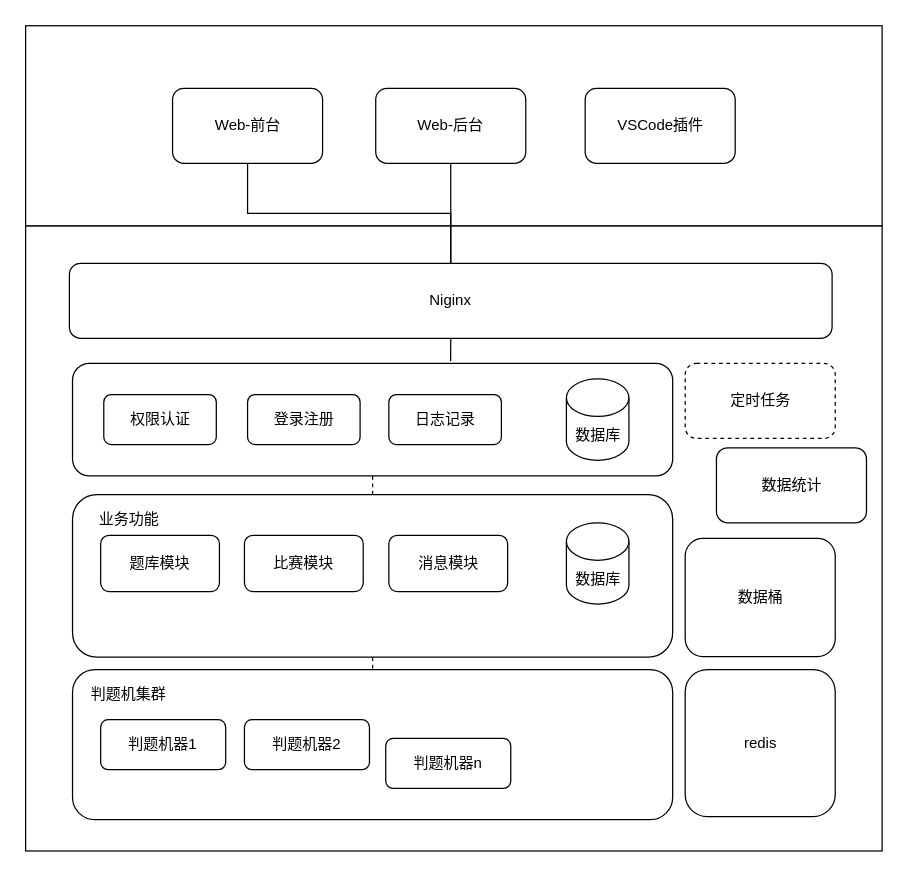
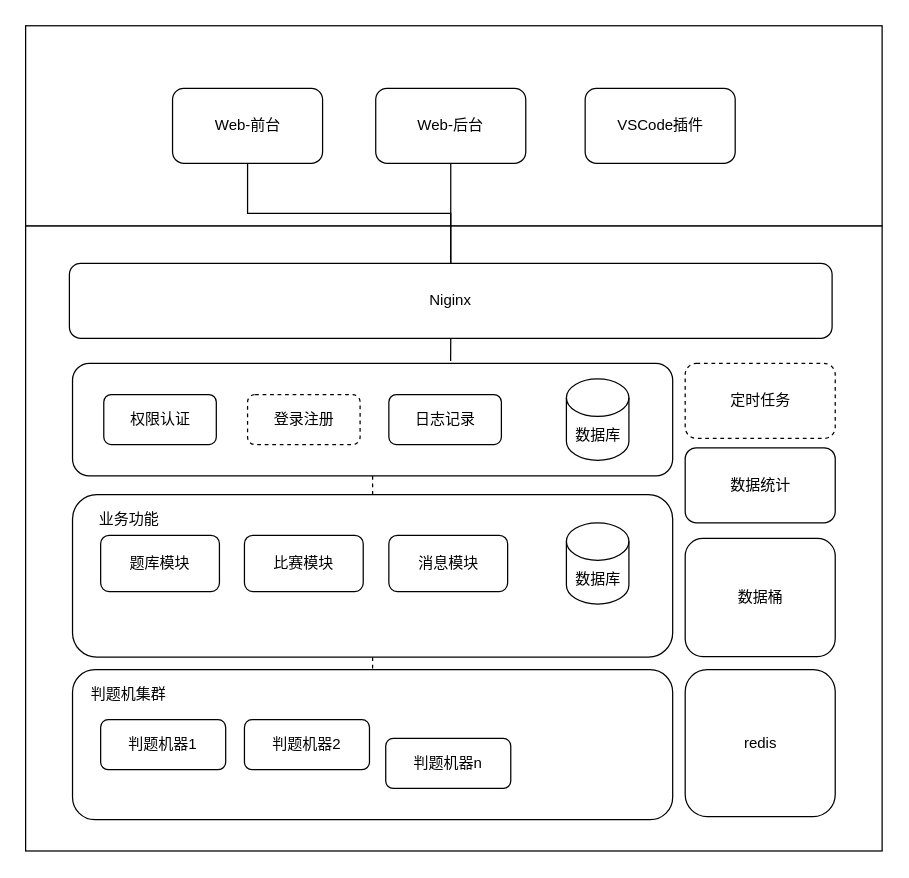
(304, 419) -> (304, 419)
(791, 485) -> (760, 485)
